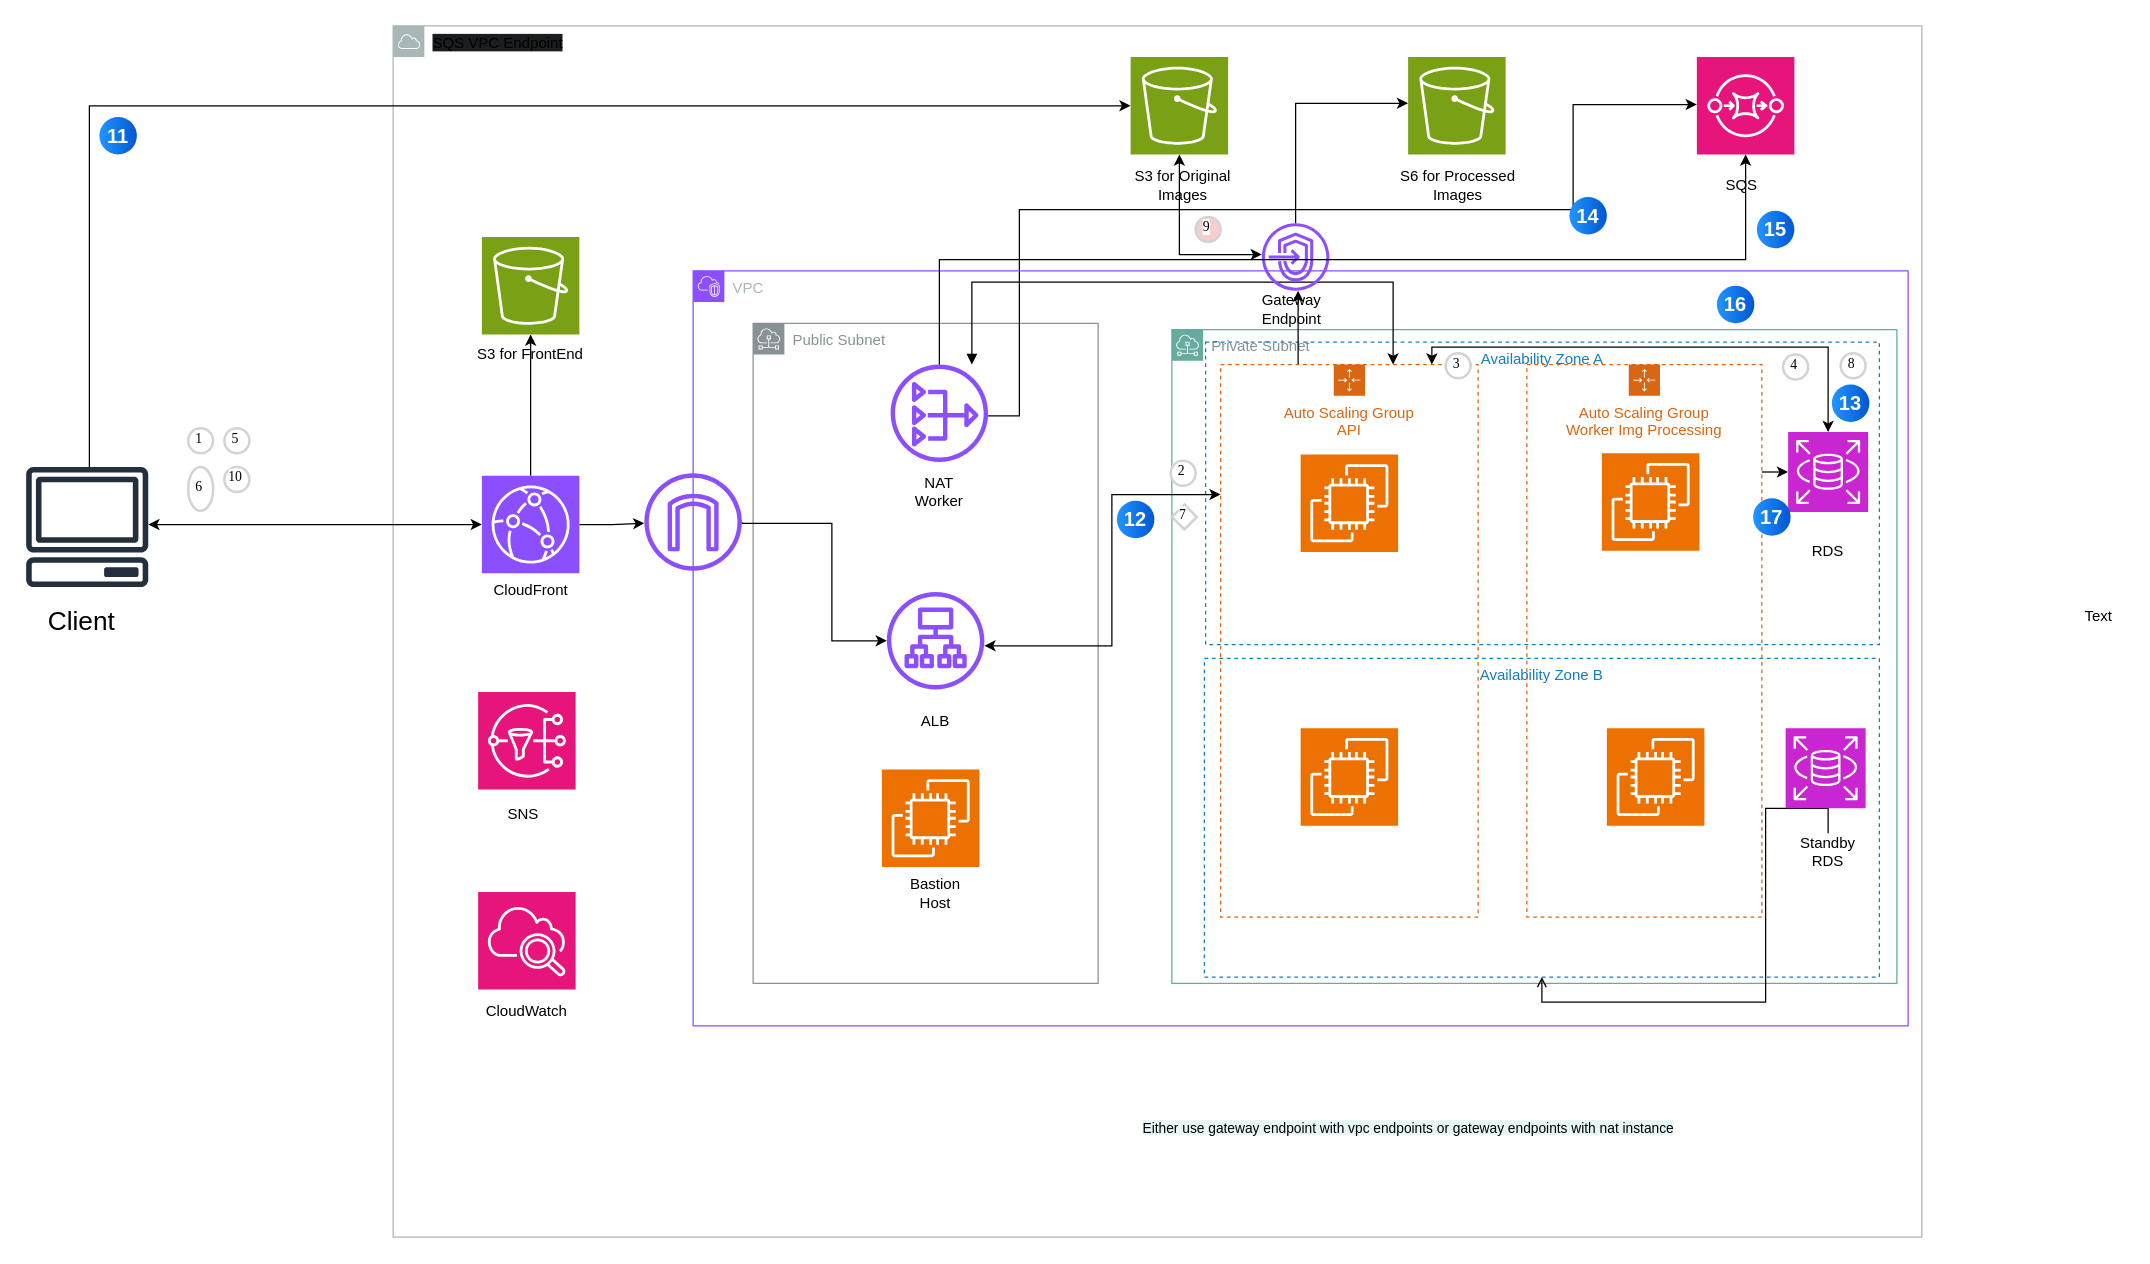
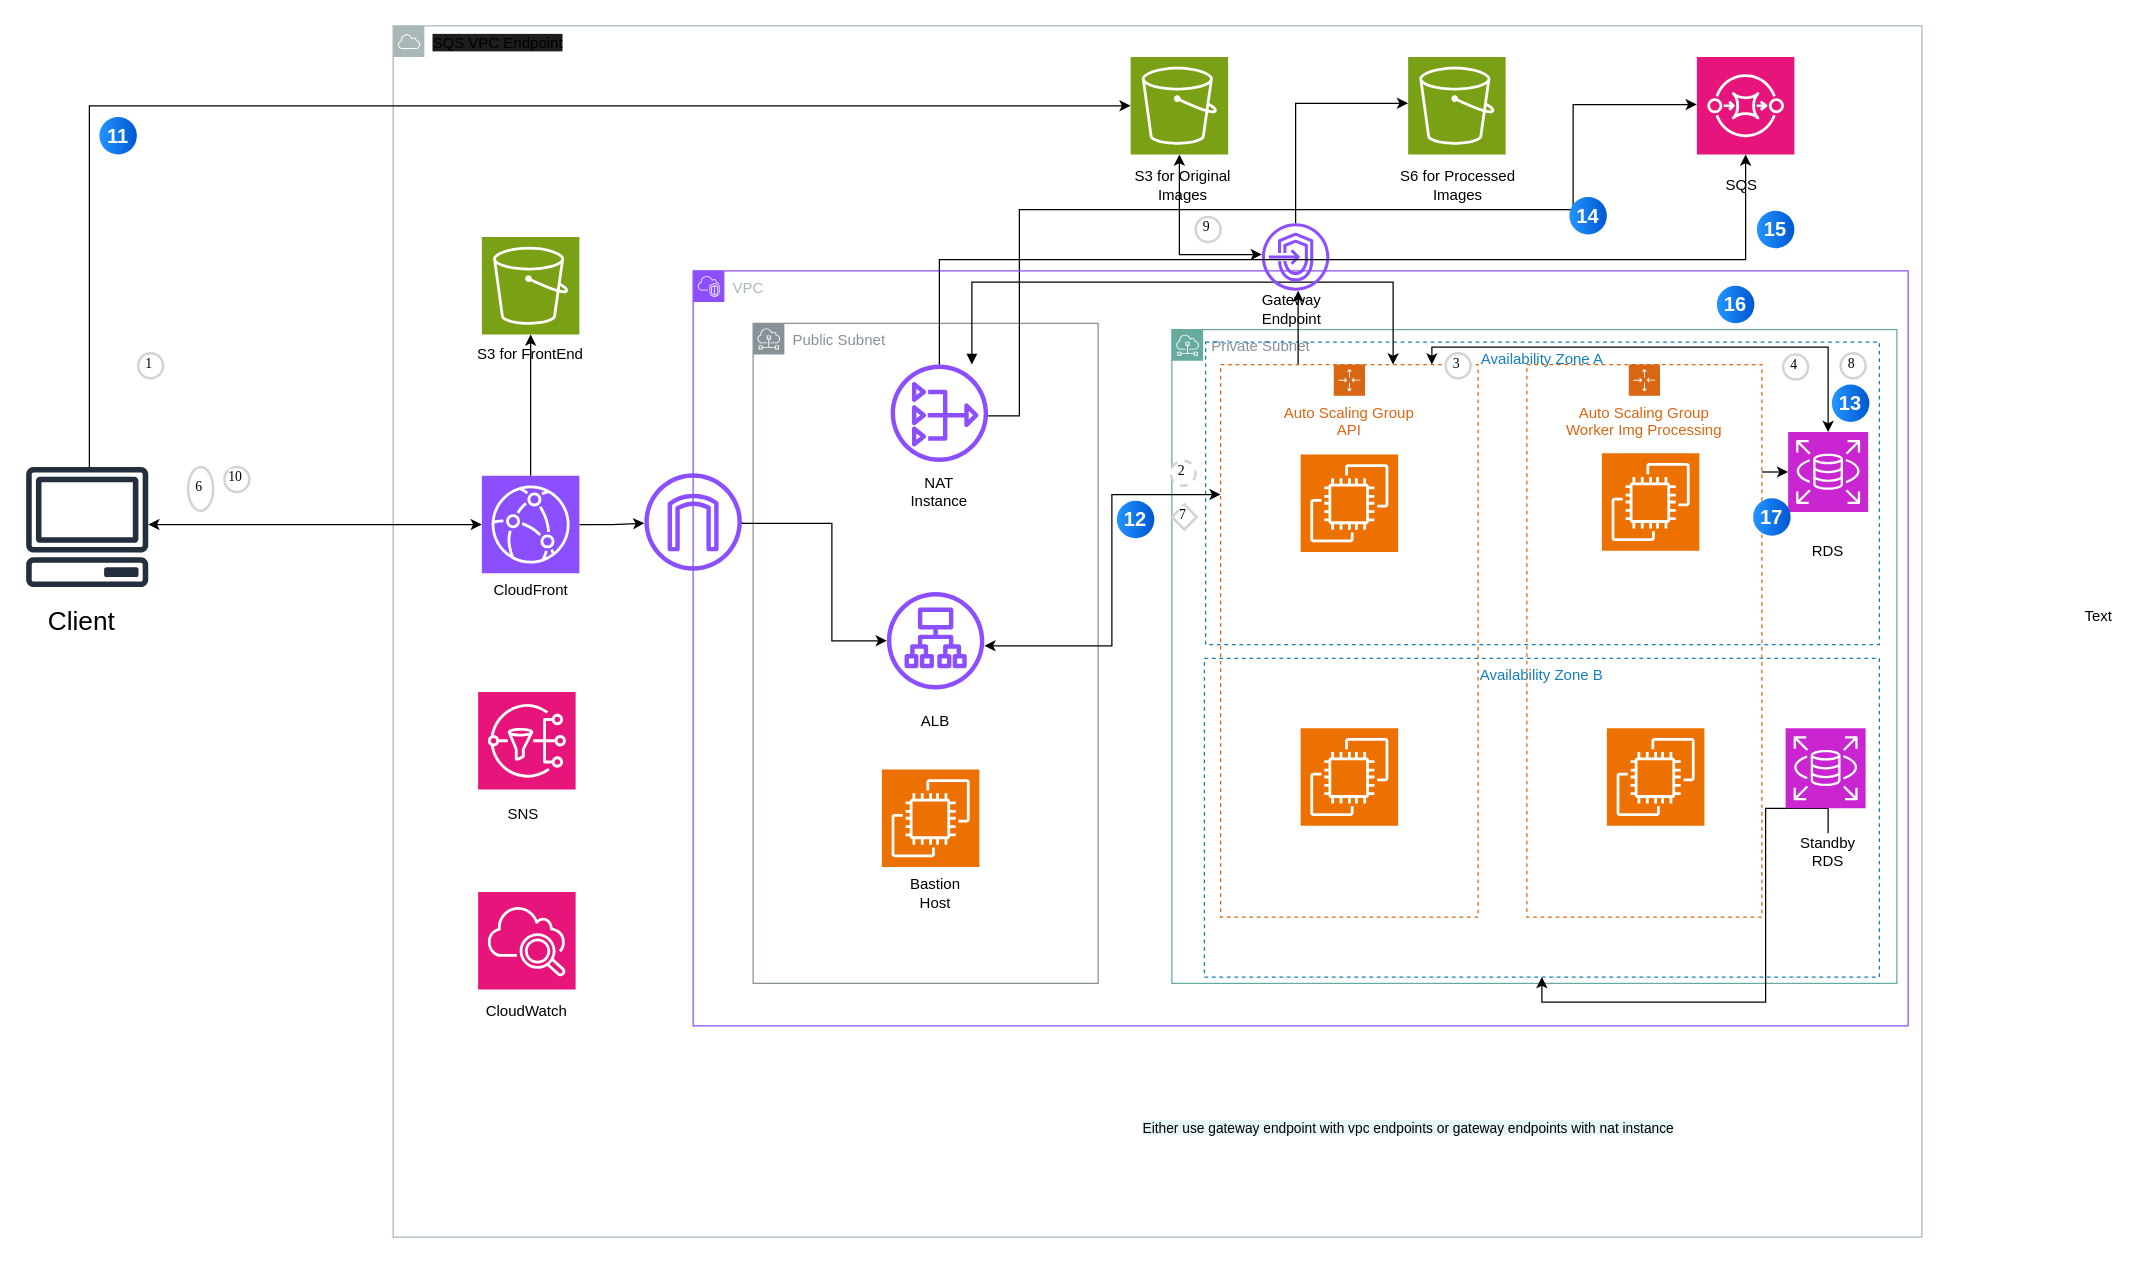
(1208, 229) -> (1208, 229)
(201, 441) -> (151, 366)
(237, 441) -> none
(1183, 473) -> (1183, 473)
(939, 492) -> (939, 492)
(1542, 987) -> (1542, 987)
